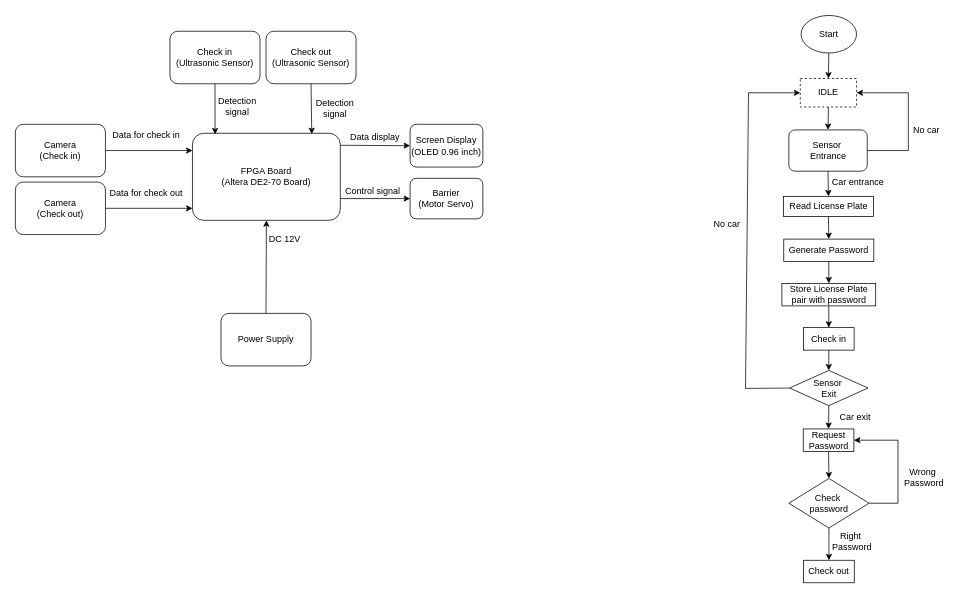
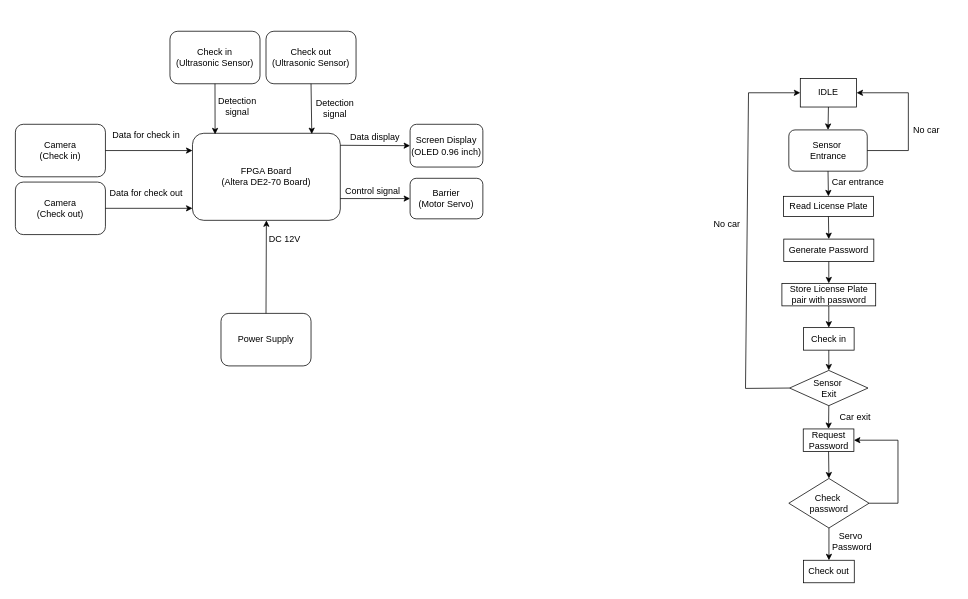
(828, 34) -> none
(828, 63) -> none
(828, 93) -> (828, 93)
(924, 477) -> none
(852, 541) -> (852, 541)
